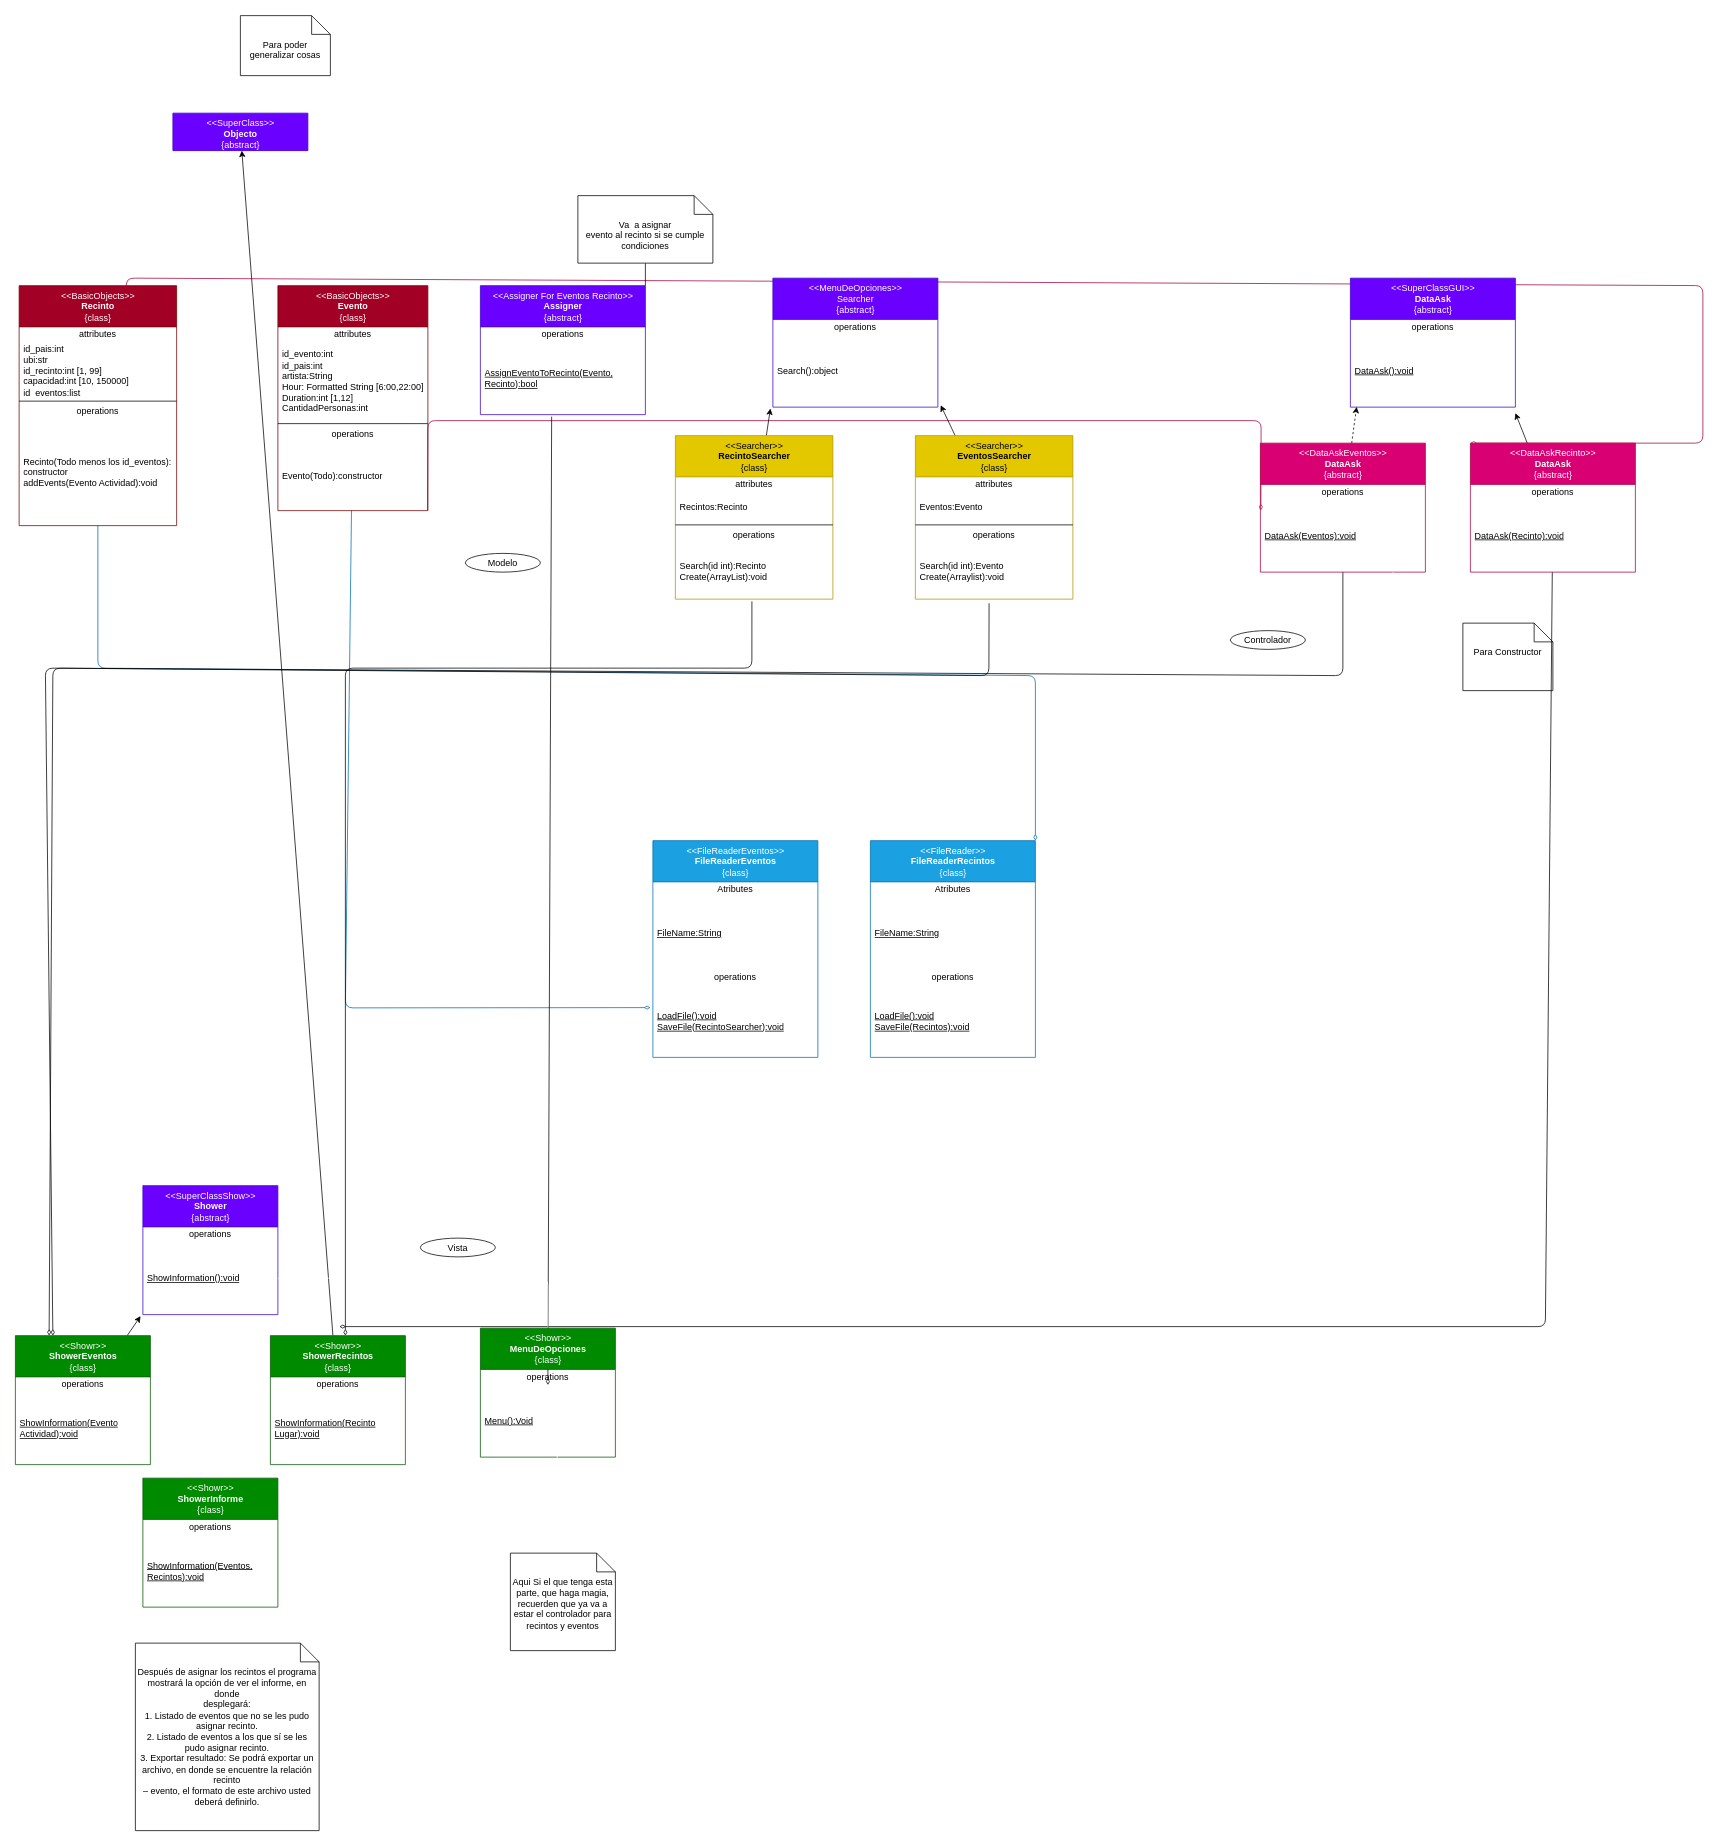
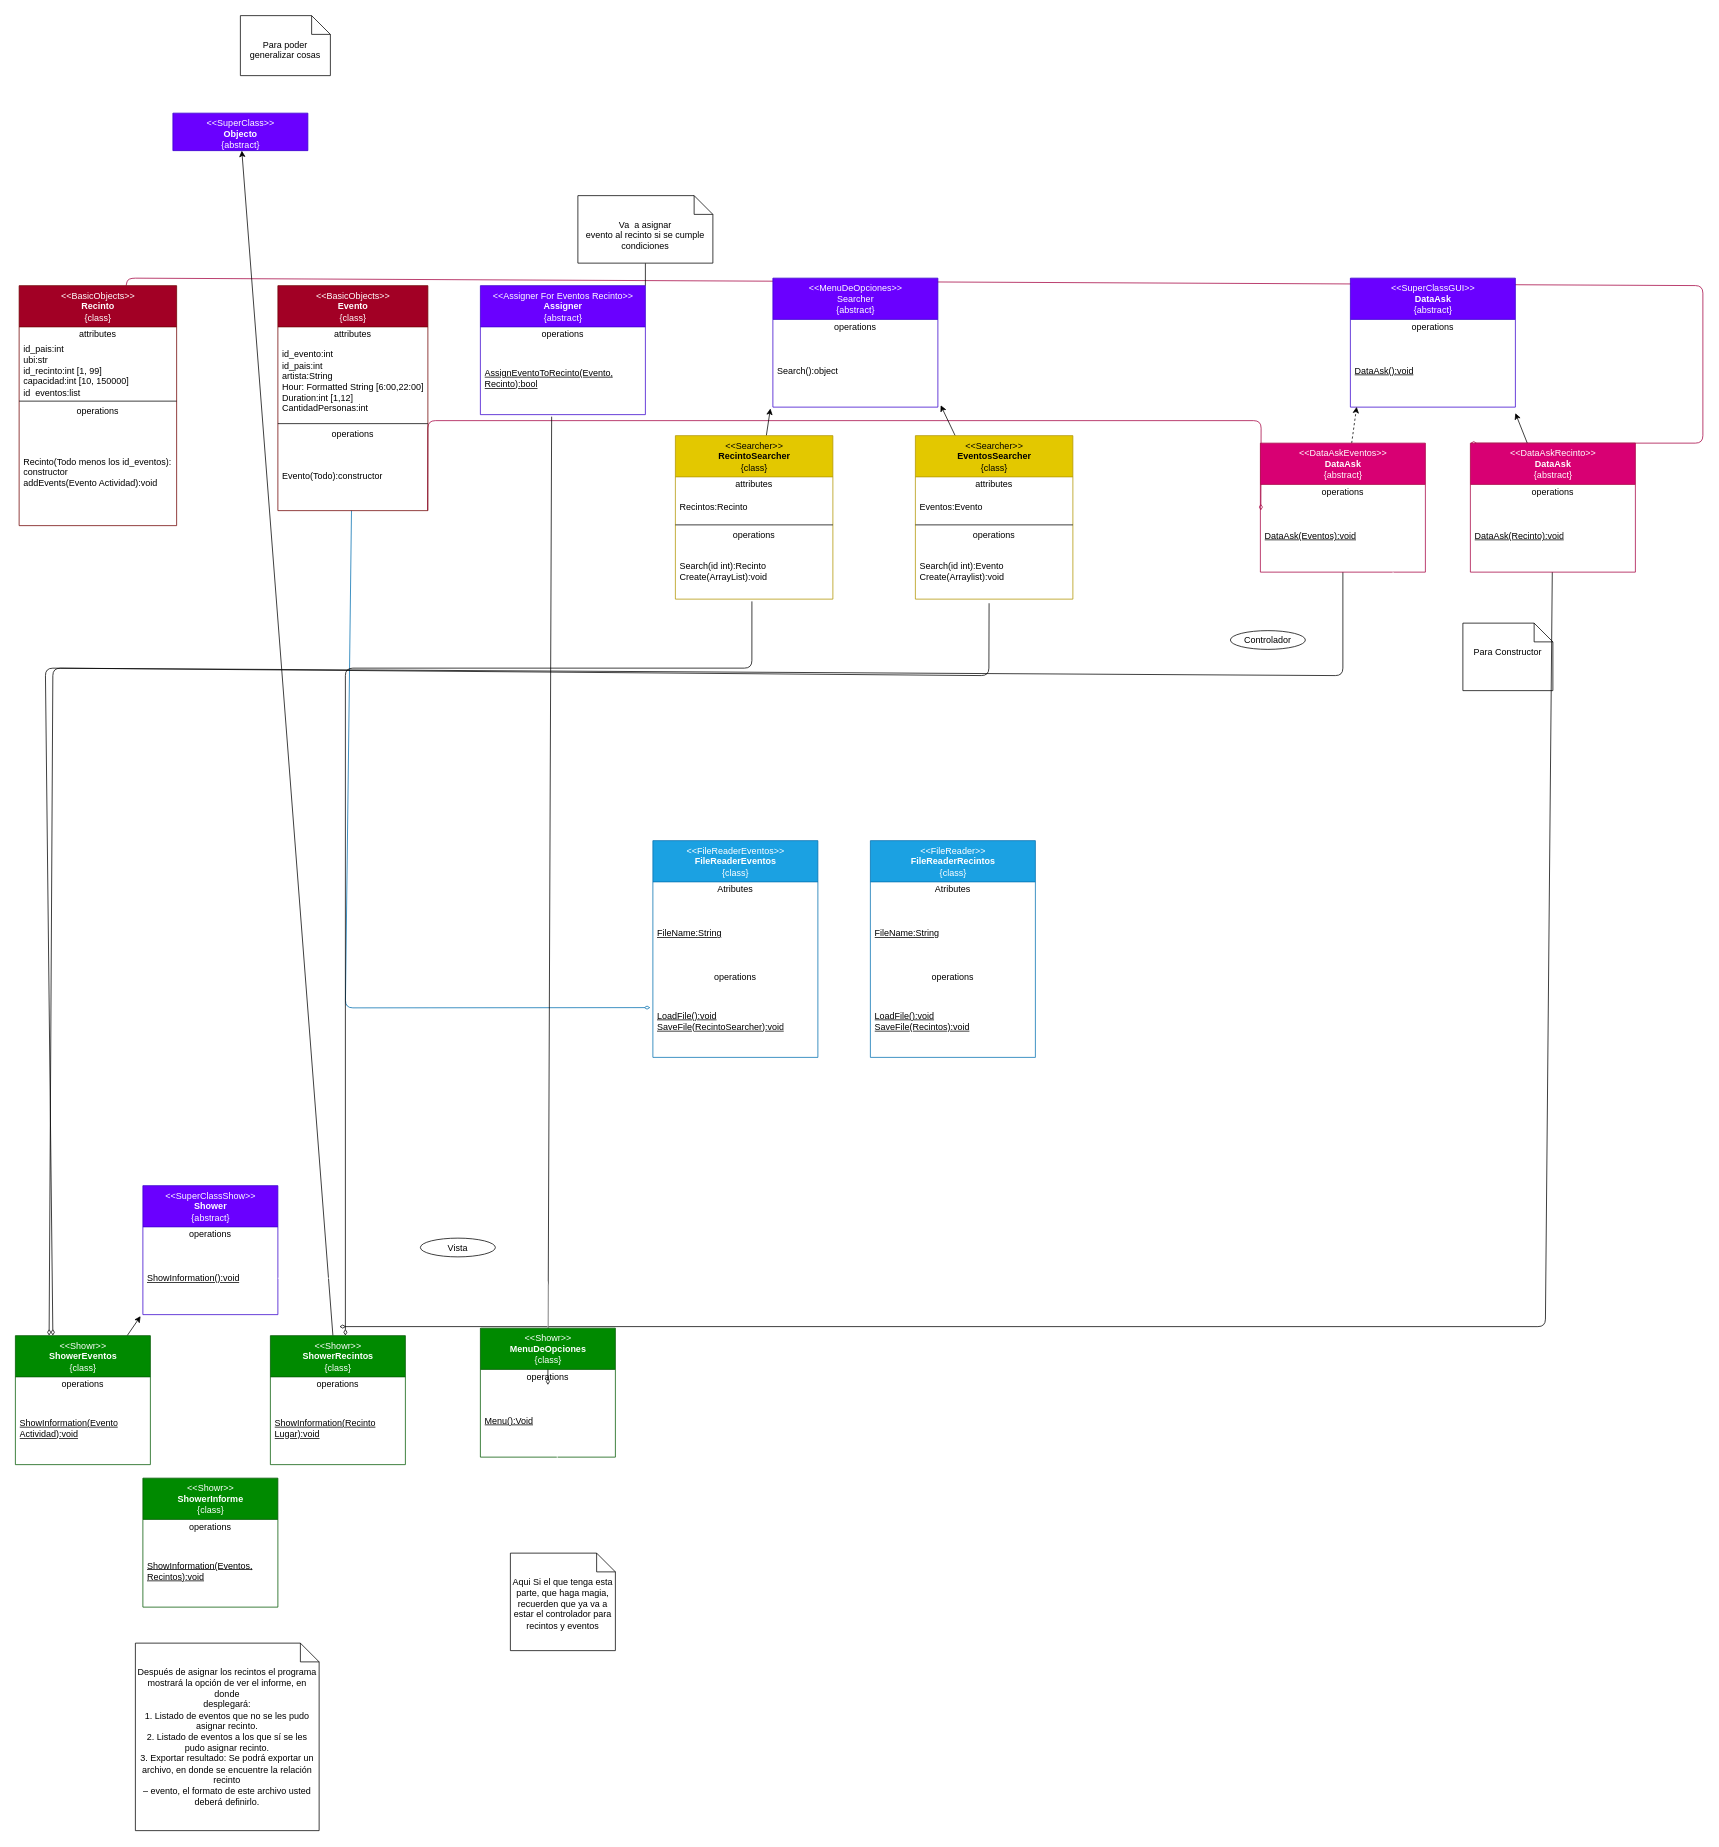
(503, 563) -> none
(1035, 733) -> none
